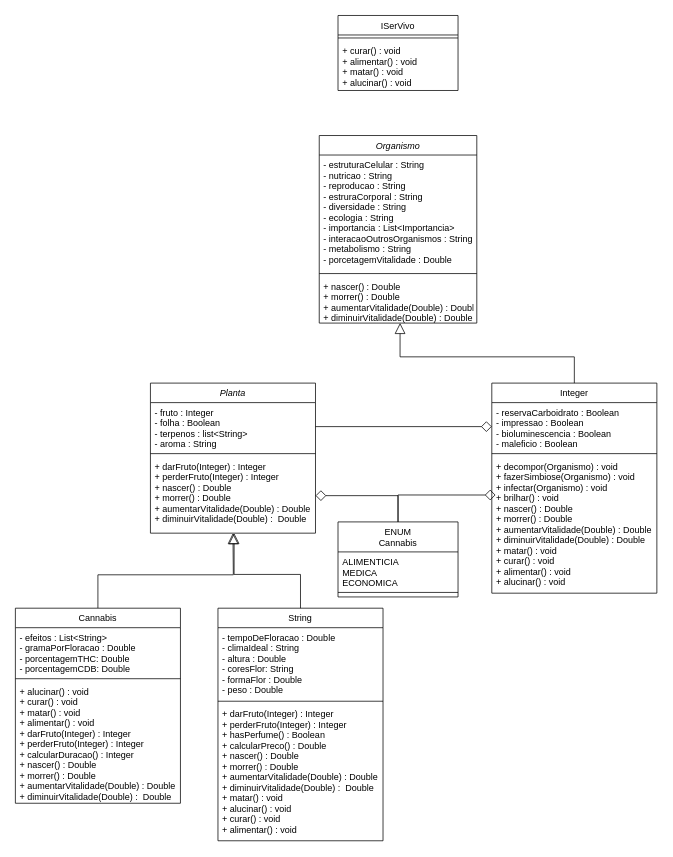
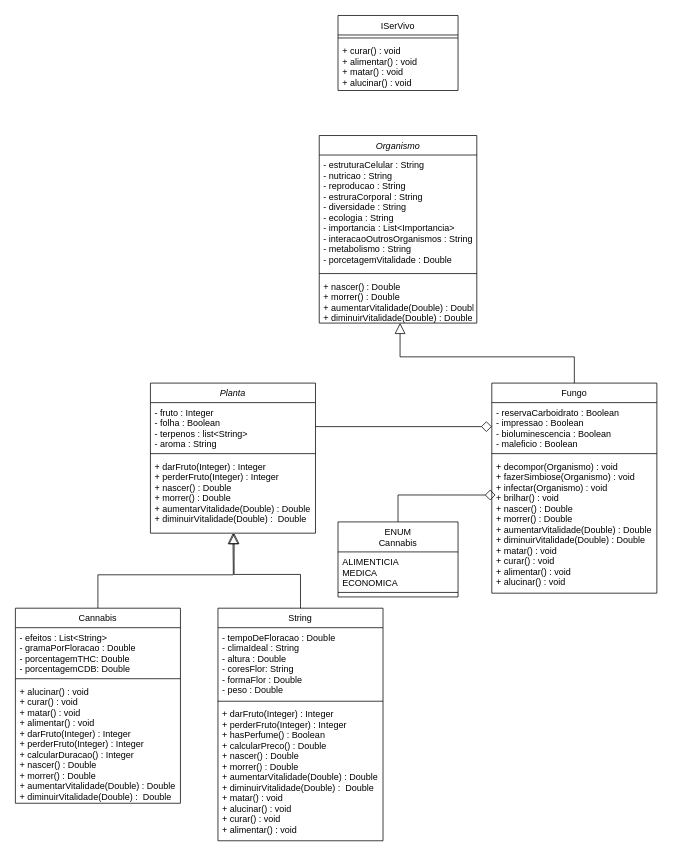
(574, 393) -> (574, 393)
(361, 495) -> none
